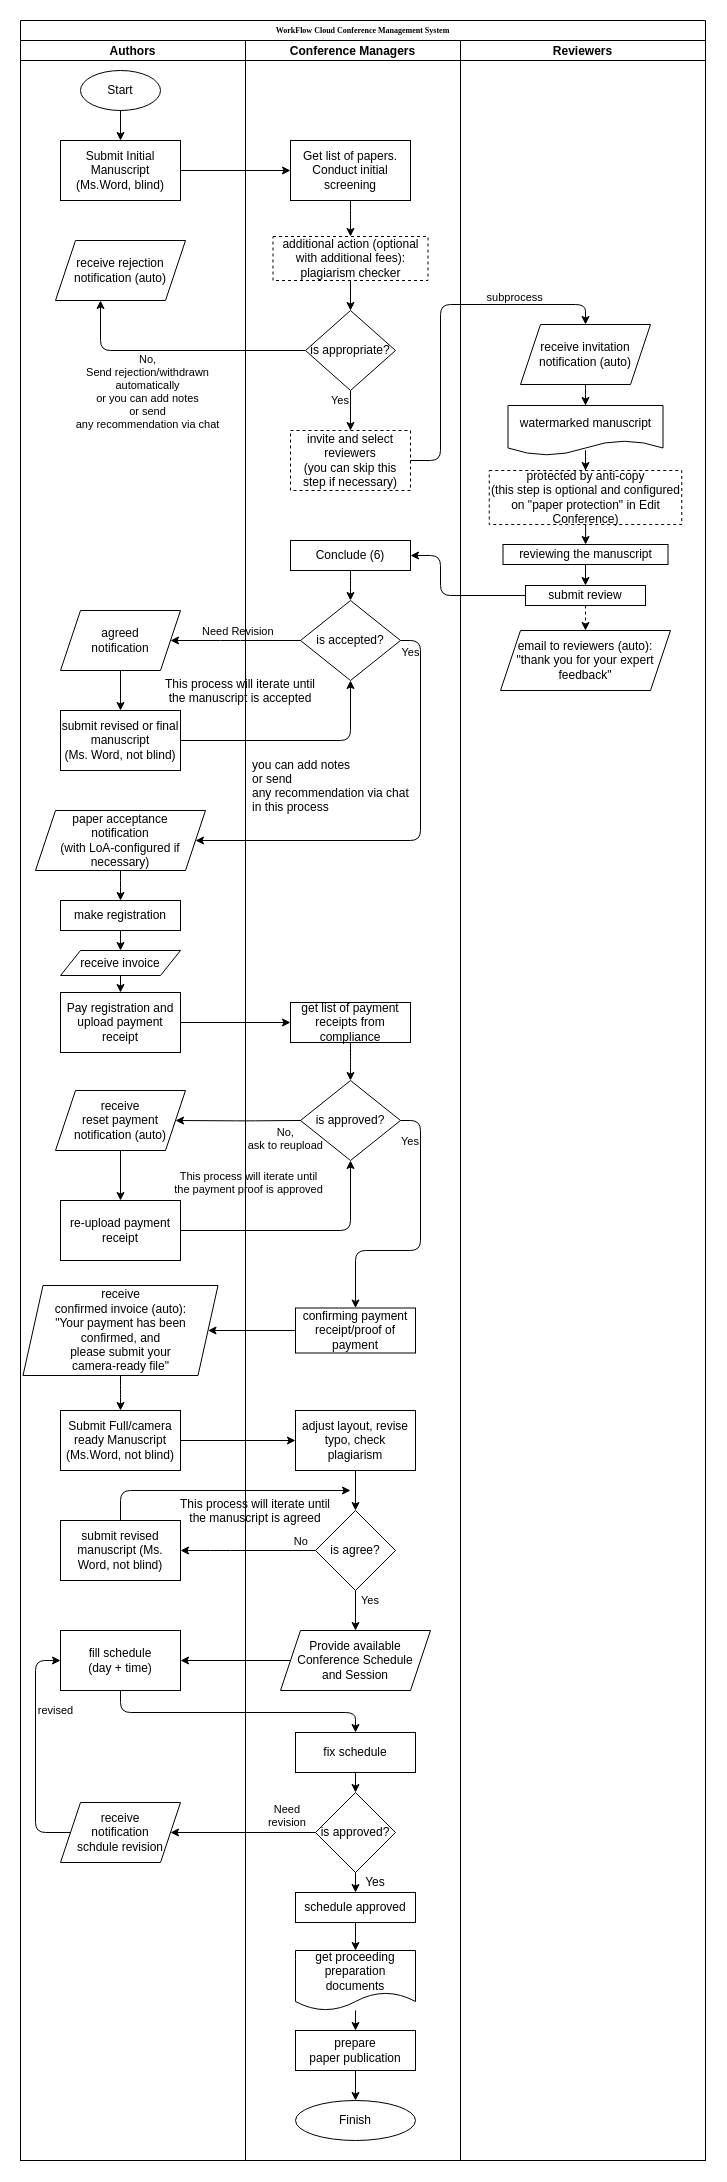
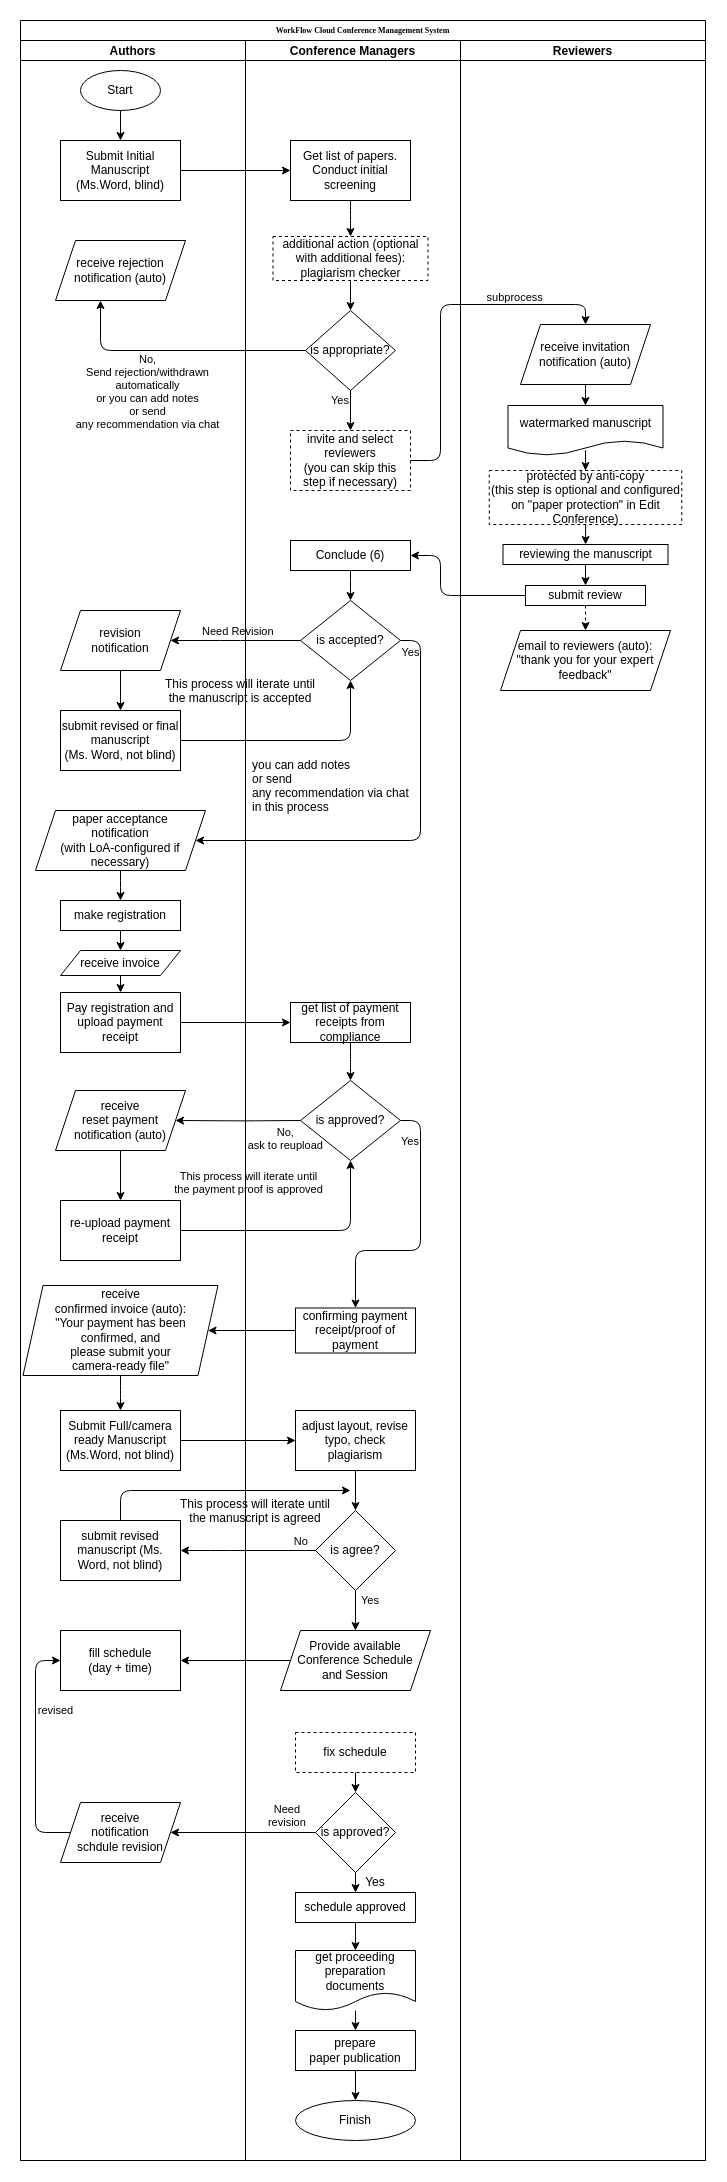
(121, 641) -> (121, 641)
(235, 1713) -> none
(356, 1753) -> (356, 1753)
